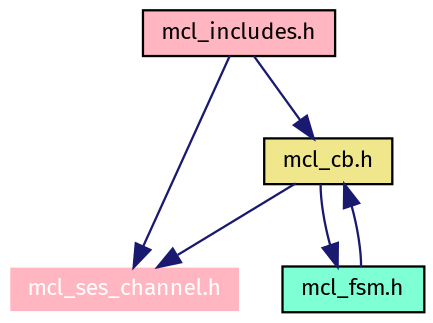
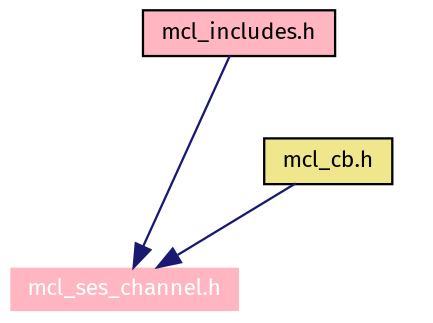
(277, 88) -> none
(353, 289) -> none
